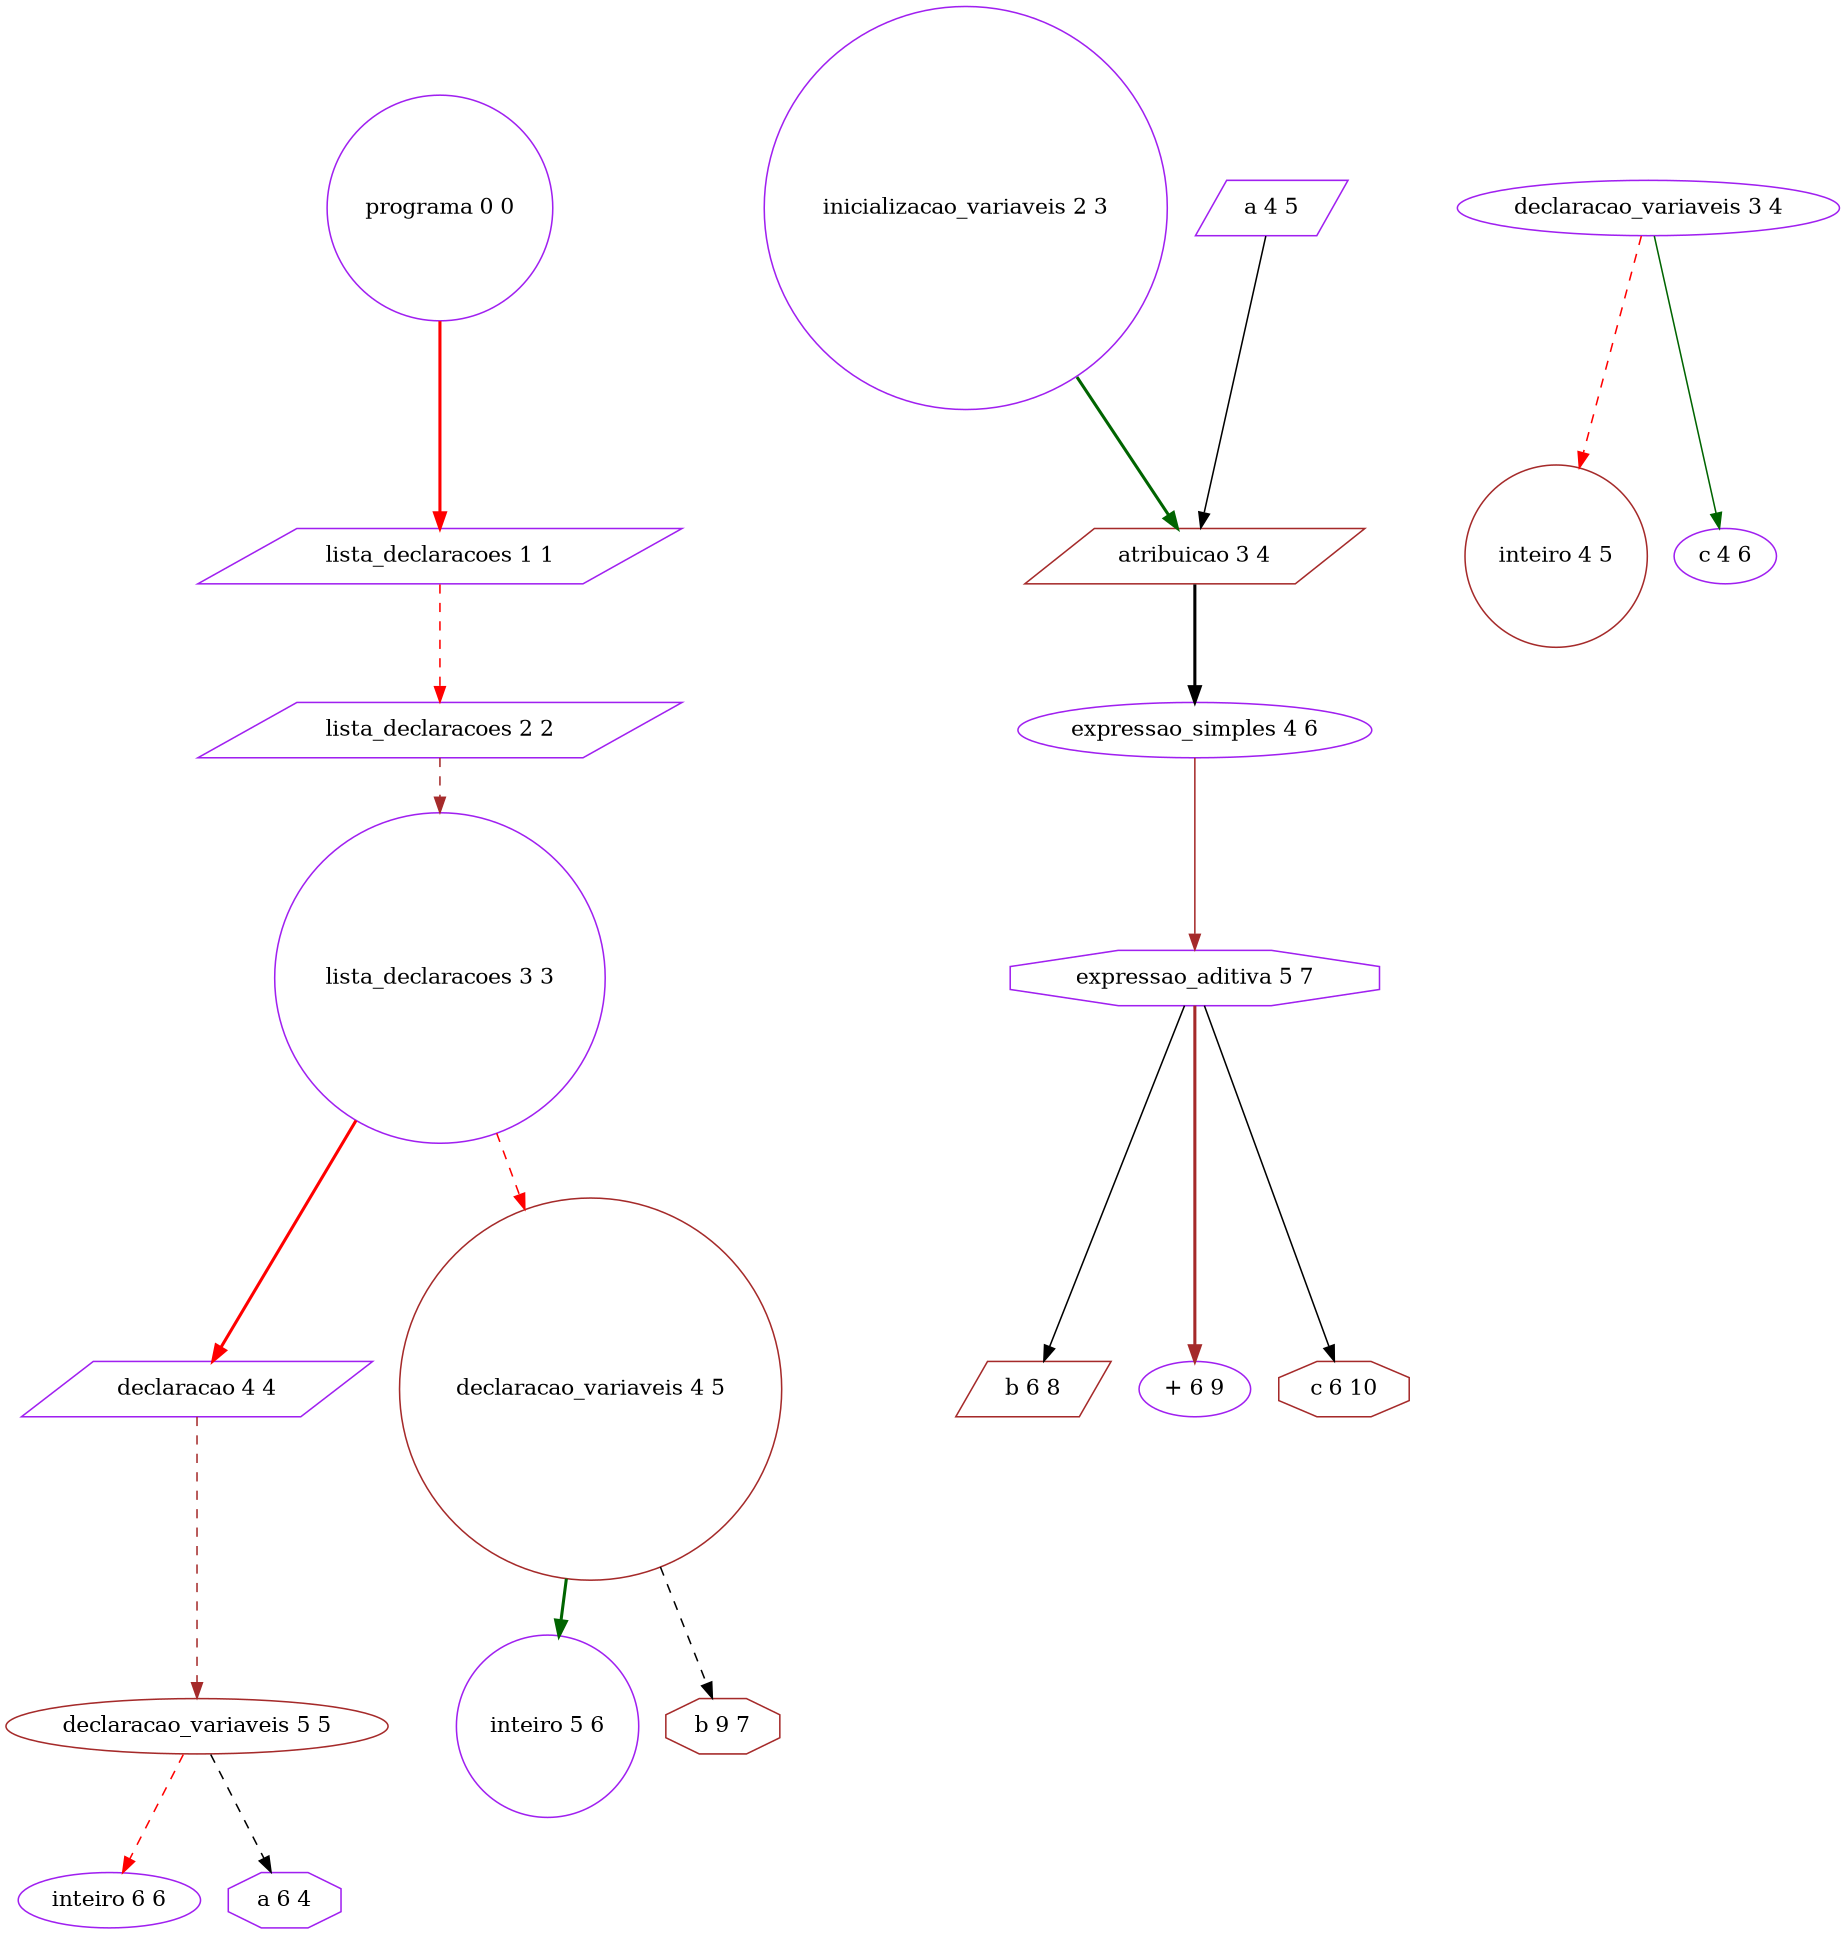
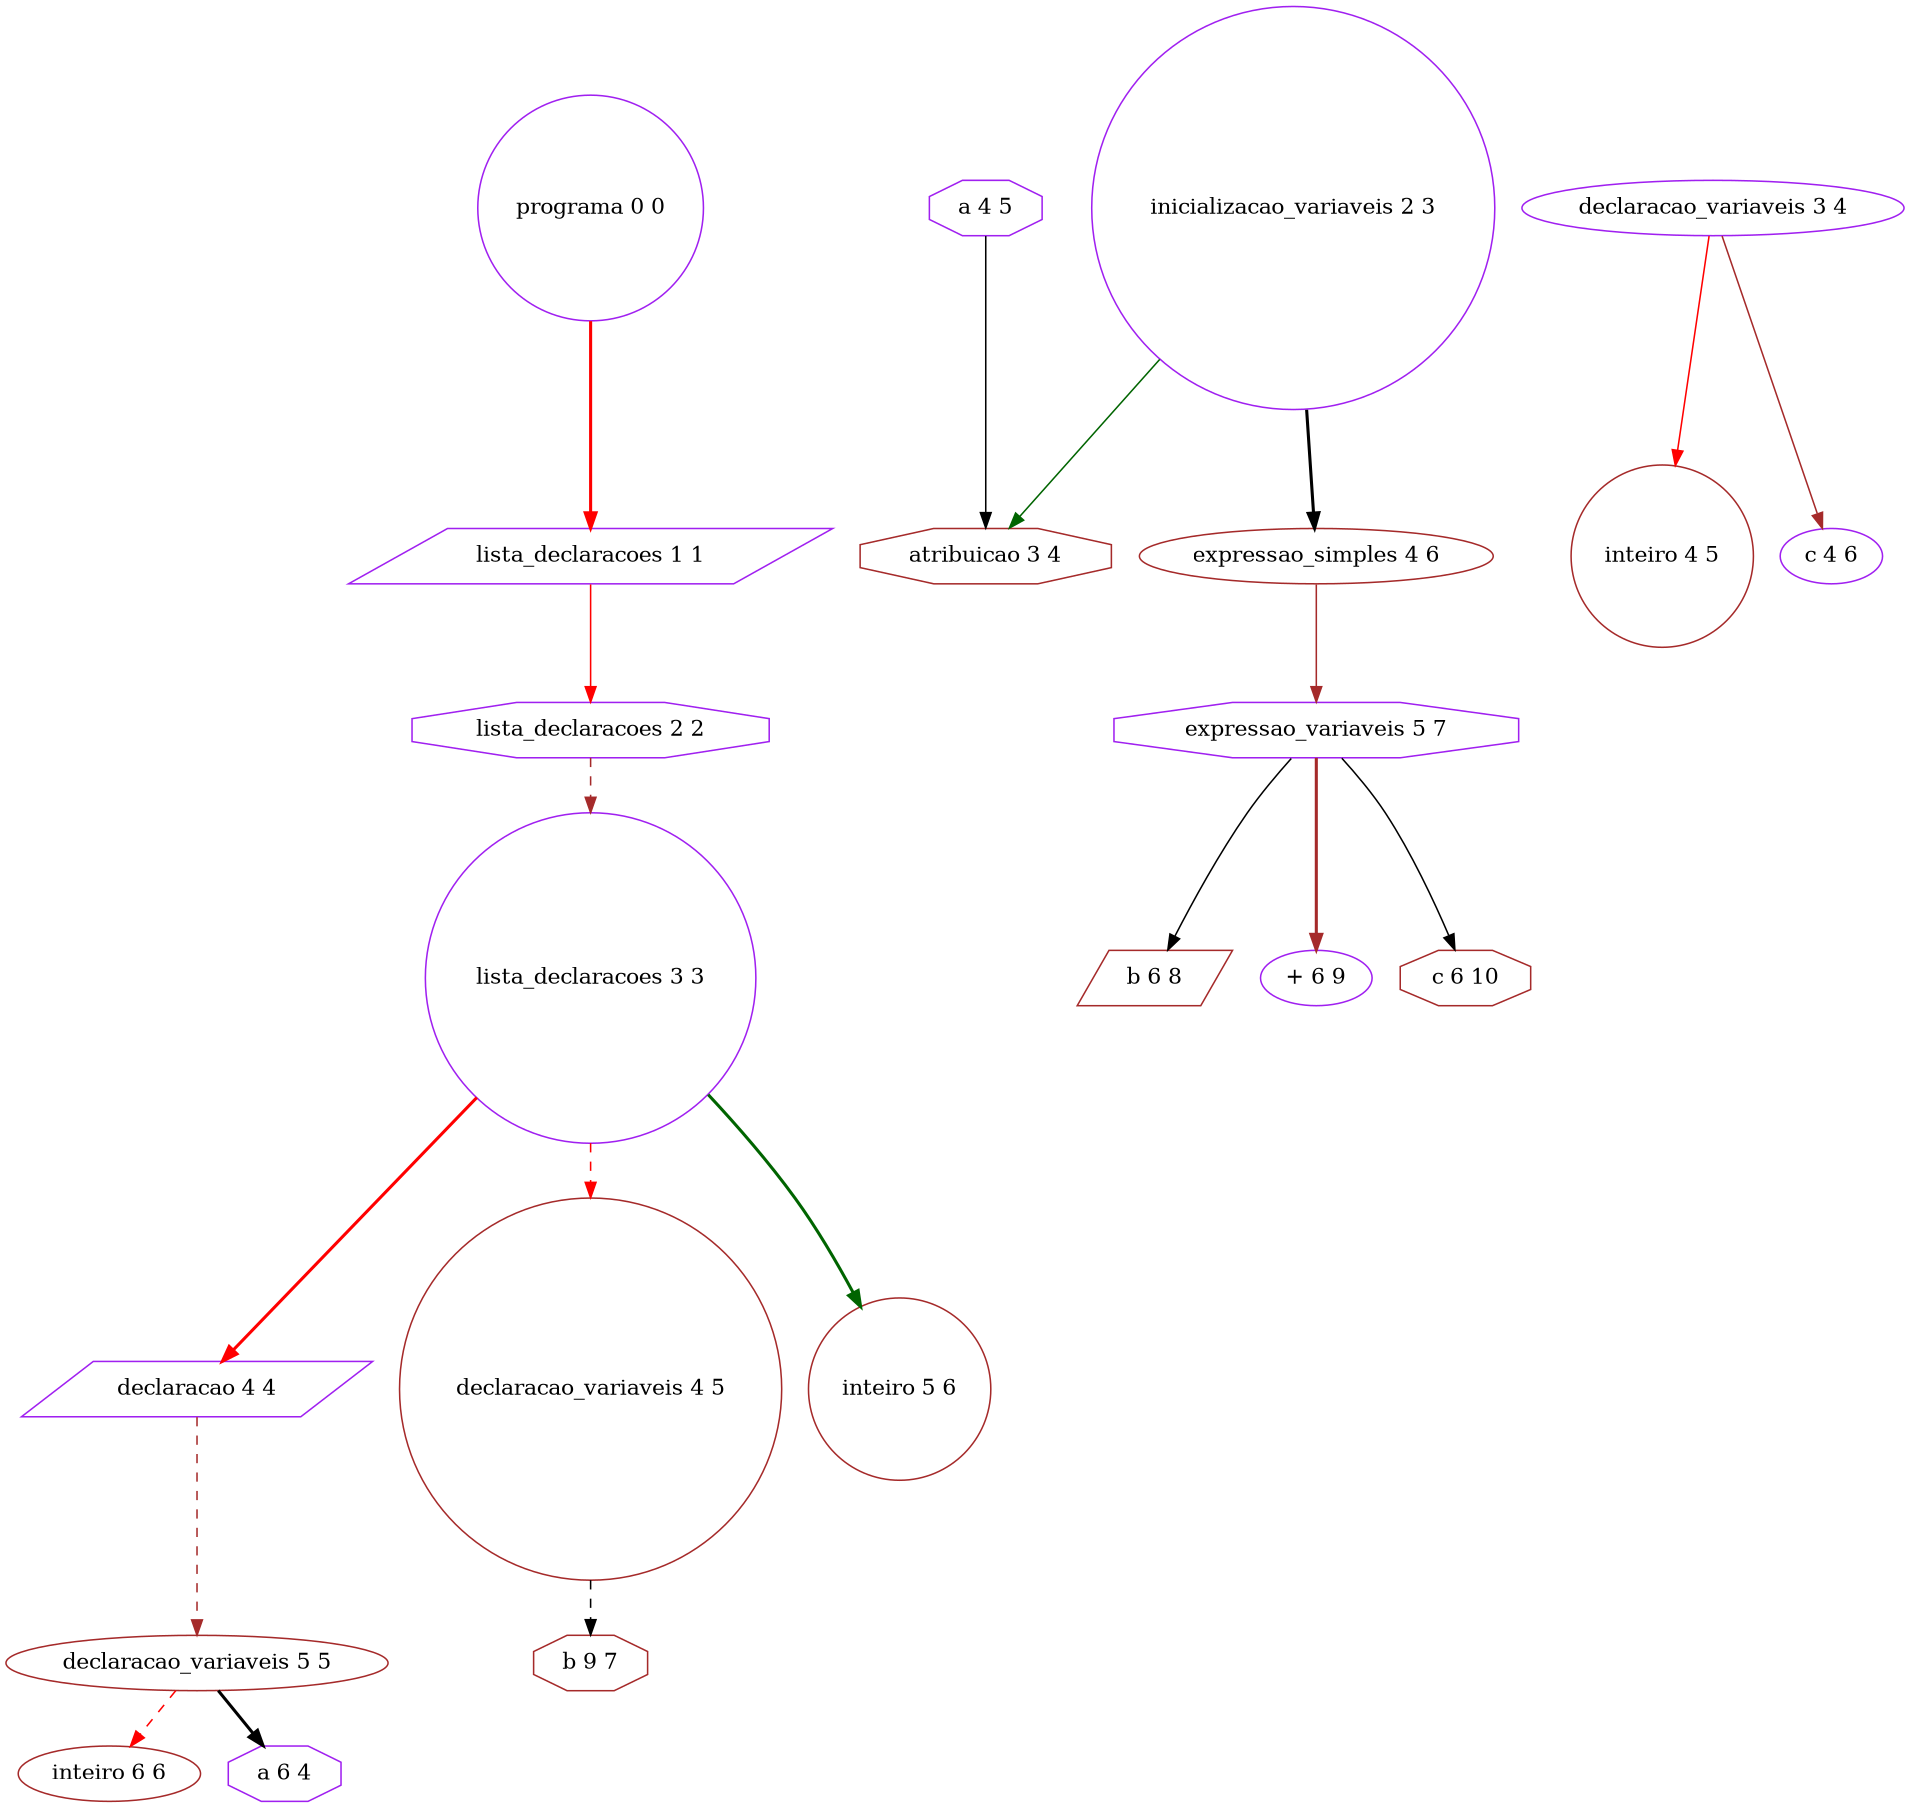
(1272, 208) -> (986, 208)
(1612, 344) -> (1693, 343)
(1685, 375) -> (1770, 375)
(1123, 446) -> (1090, 438)
(1195, 556) -> (986, 556)
(440, 635) -> (591, 635)
(1195, 635) -> (1310, 461)
(440, 730) -> (591, 730)
(1195, 730) -> (1316, 556)
(1195, 978) -> (1316, 730)
(564, 1600) -> (788, 1189)
(548, 1726) -> (900, 1389)
(237, 1806) -> (236, 1712)
(109, 1900) -> (109, 1774)
